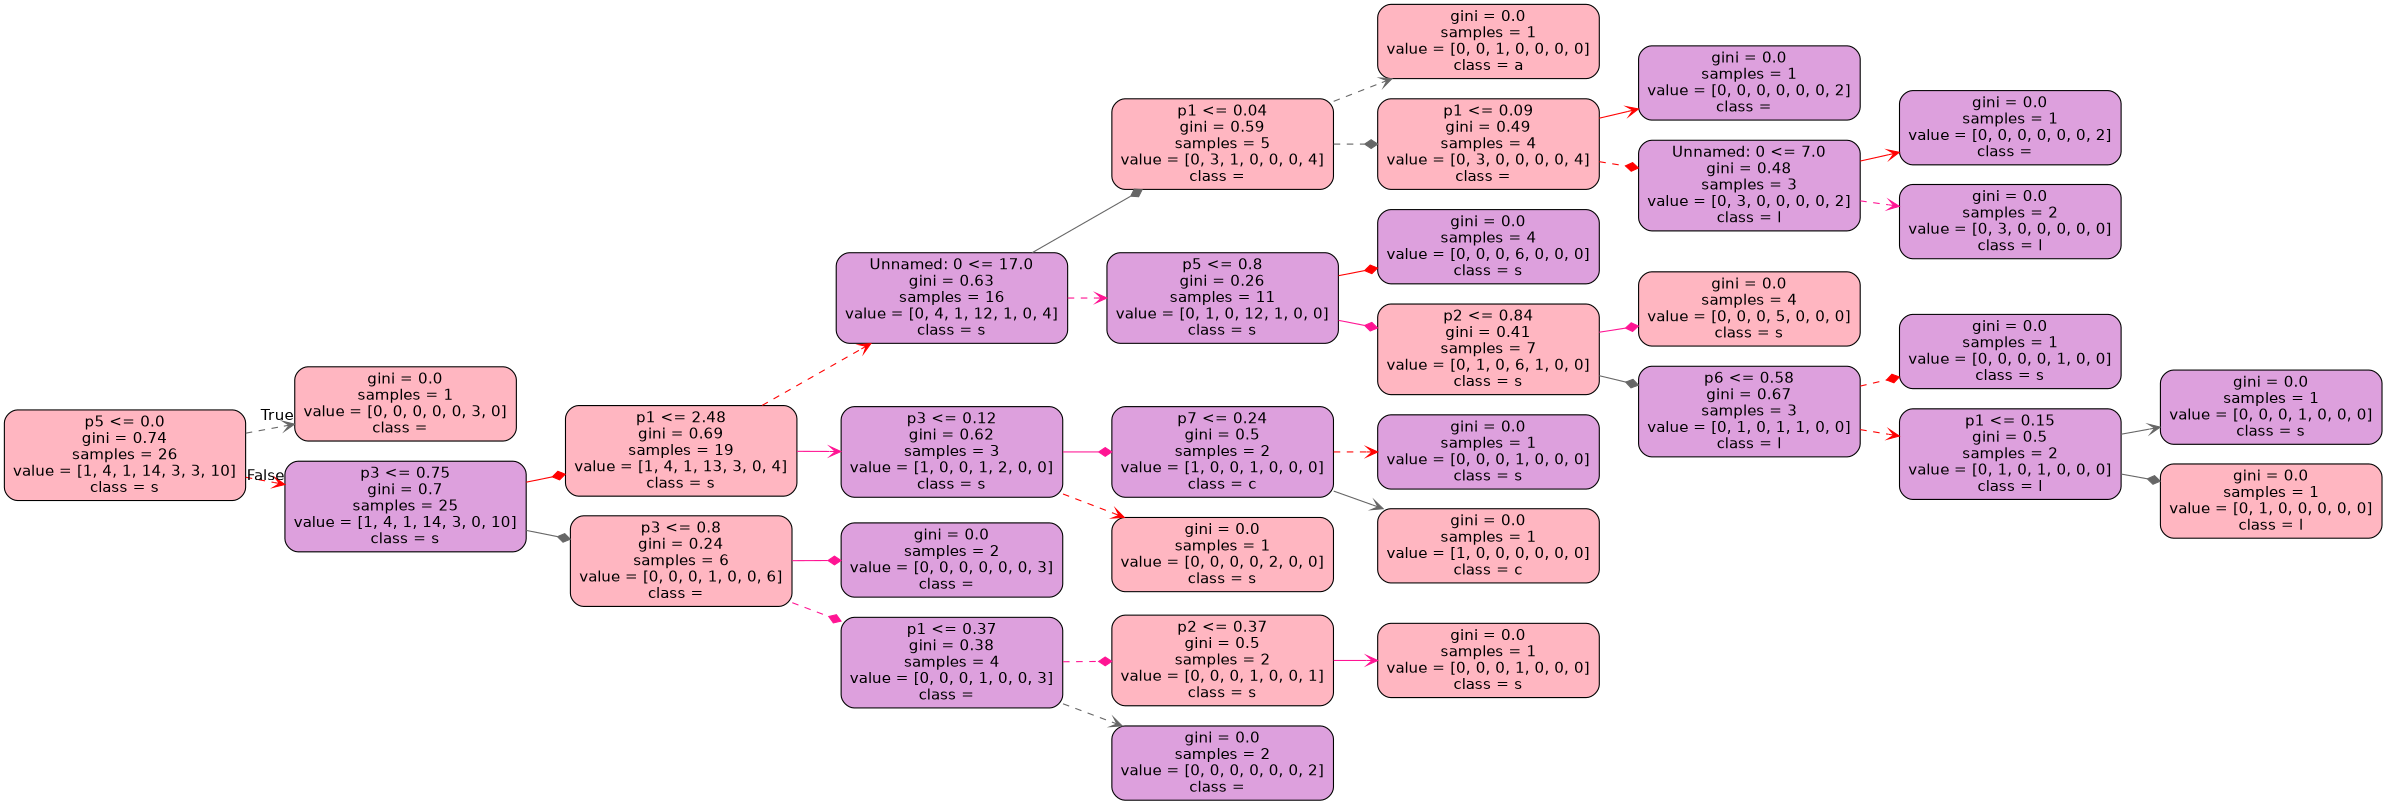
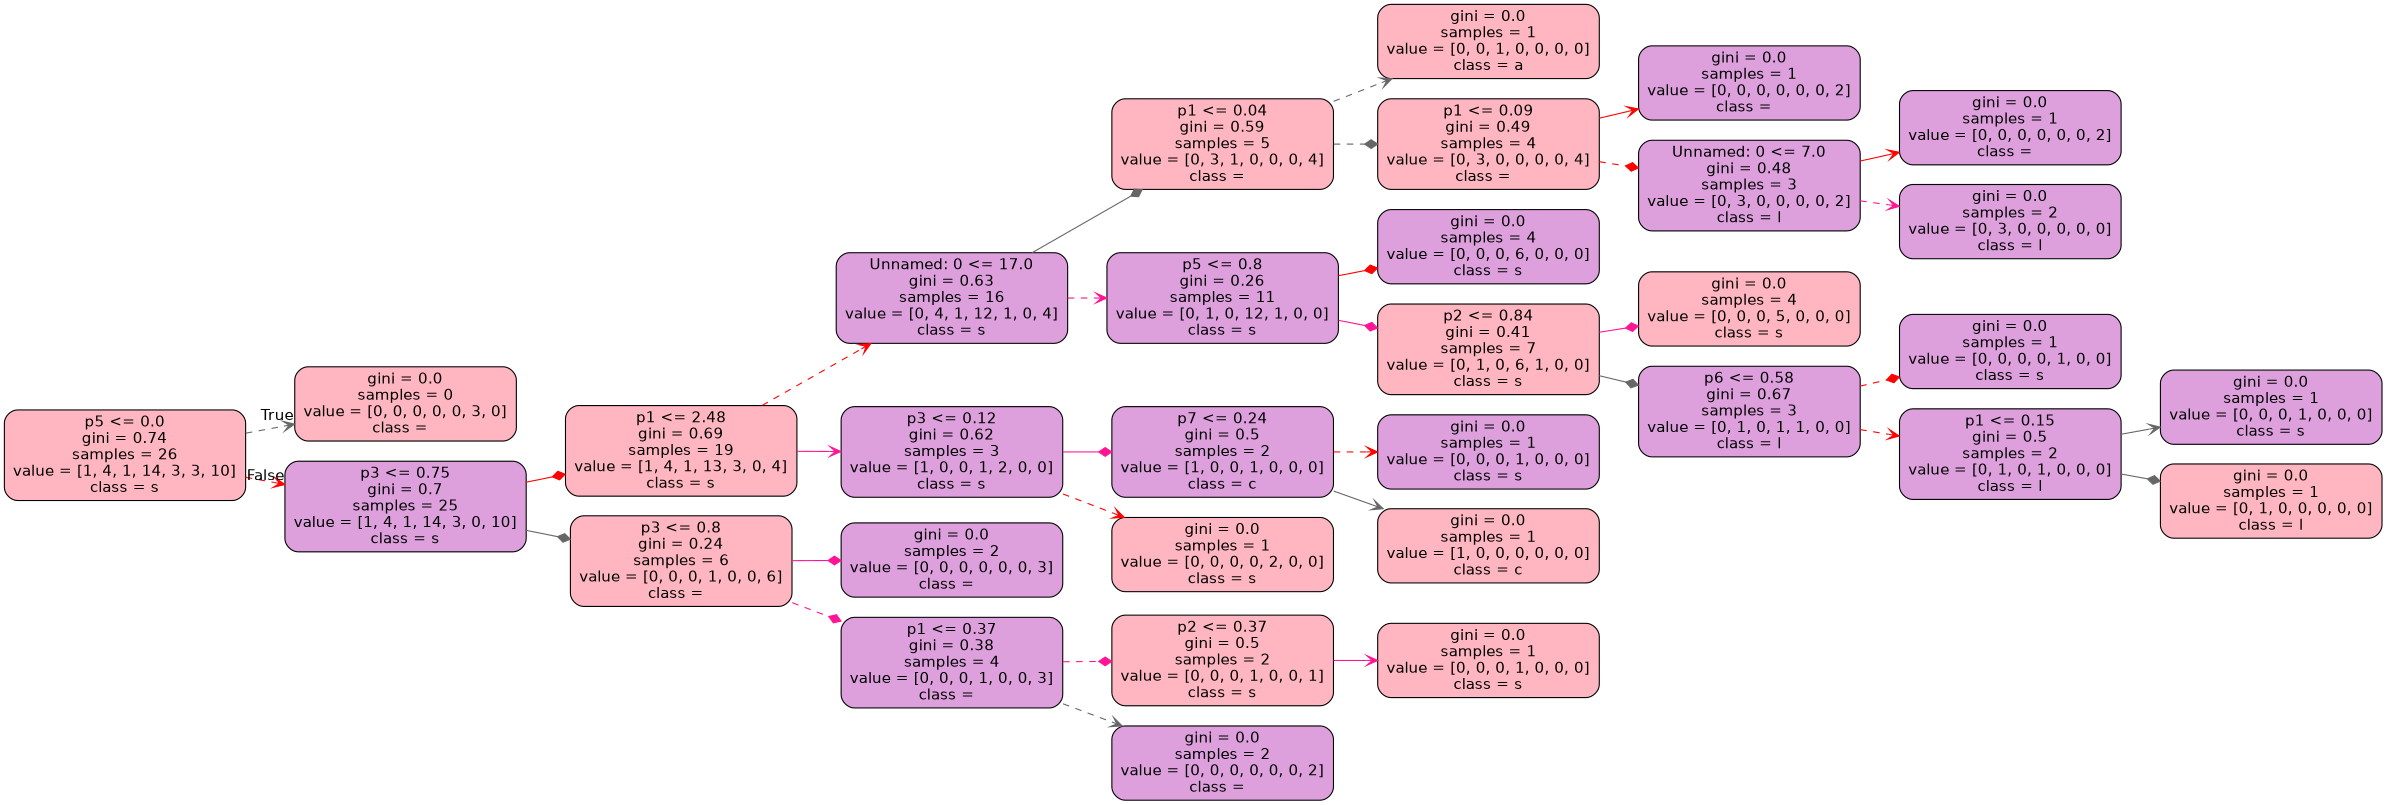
(406, 404) -> (406, 404)
